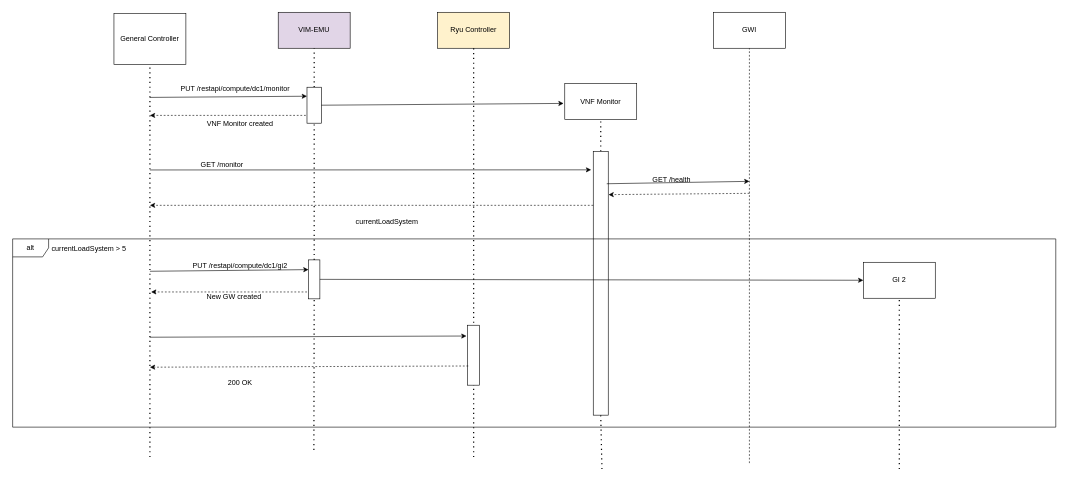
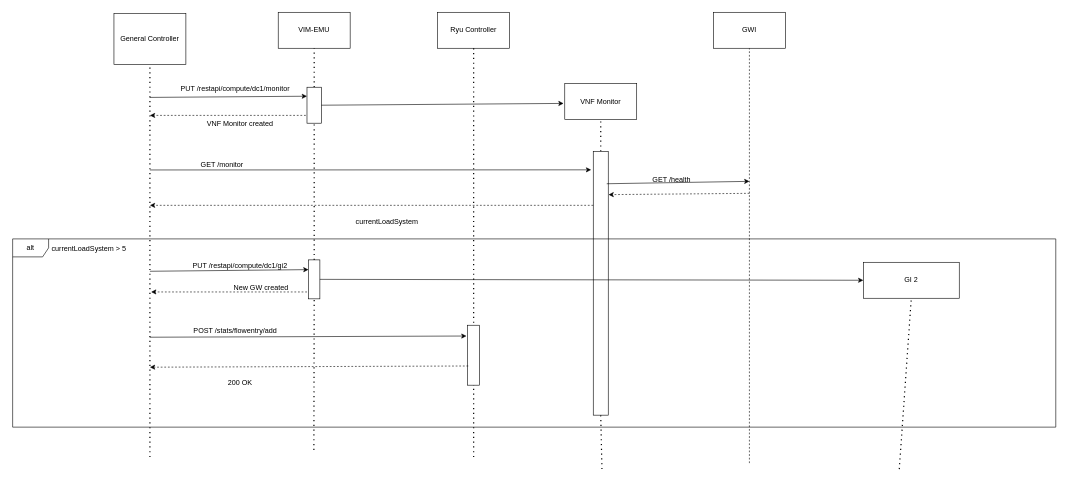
(314, 30) -> (314, 30)
(474, 30) -> (474, 30)
(900, 281) -> (912, 281)
(234, 297) -> (261, 288)
none -> (235, 331)
